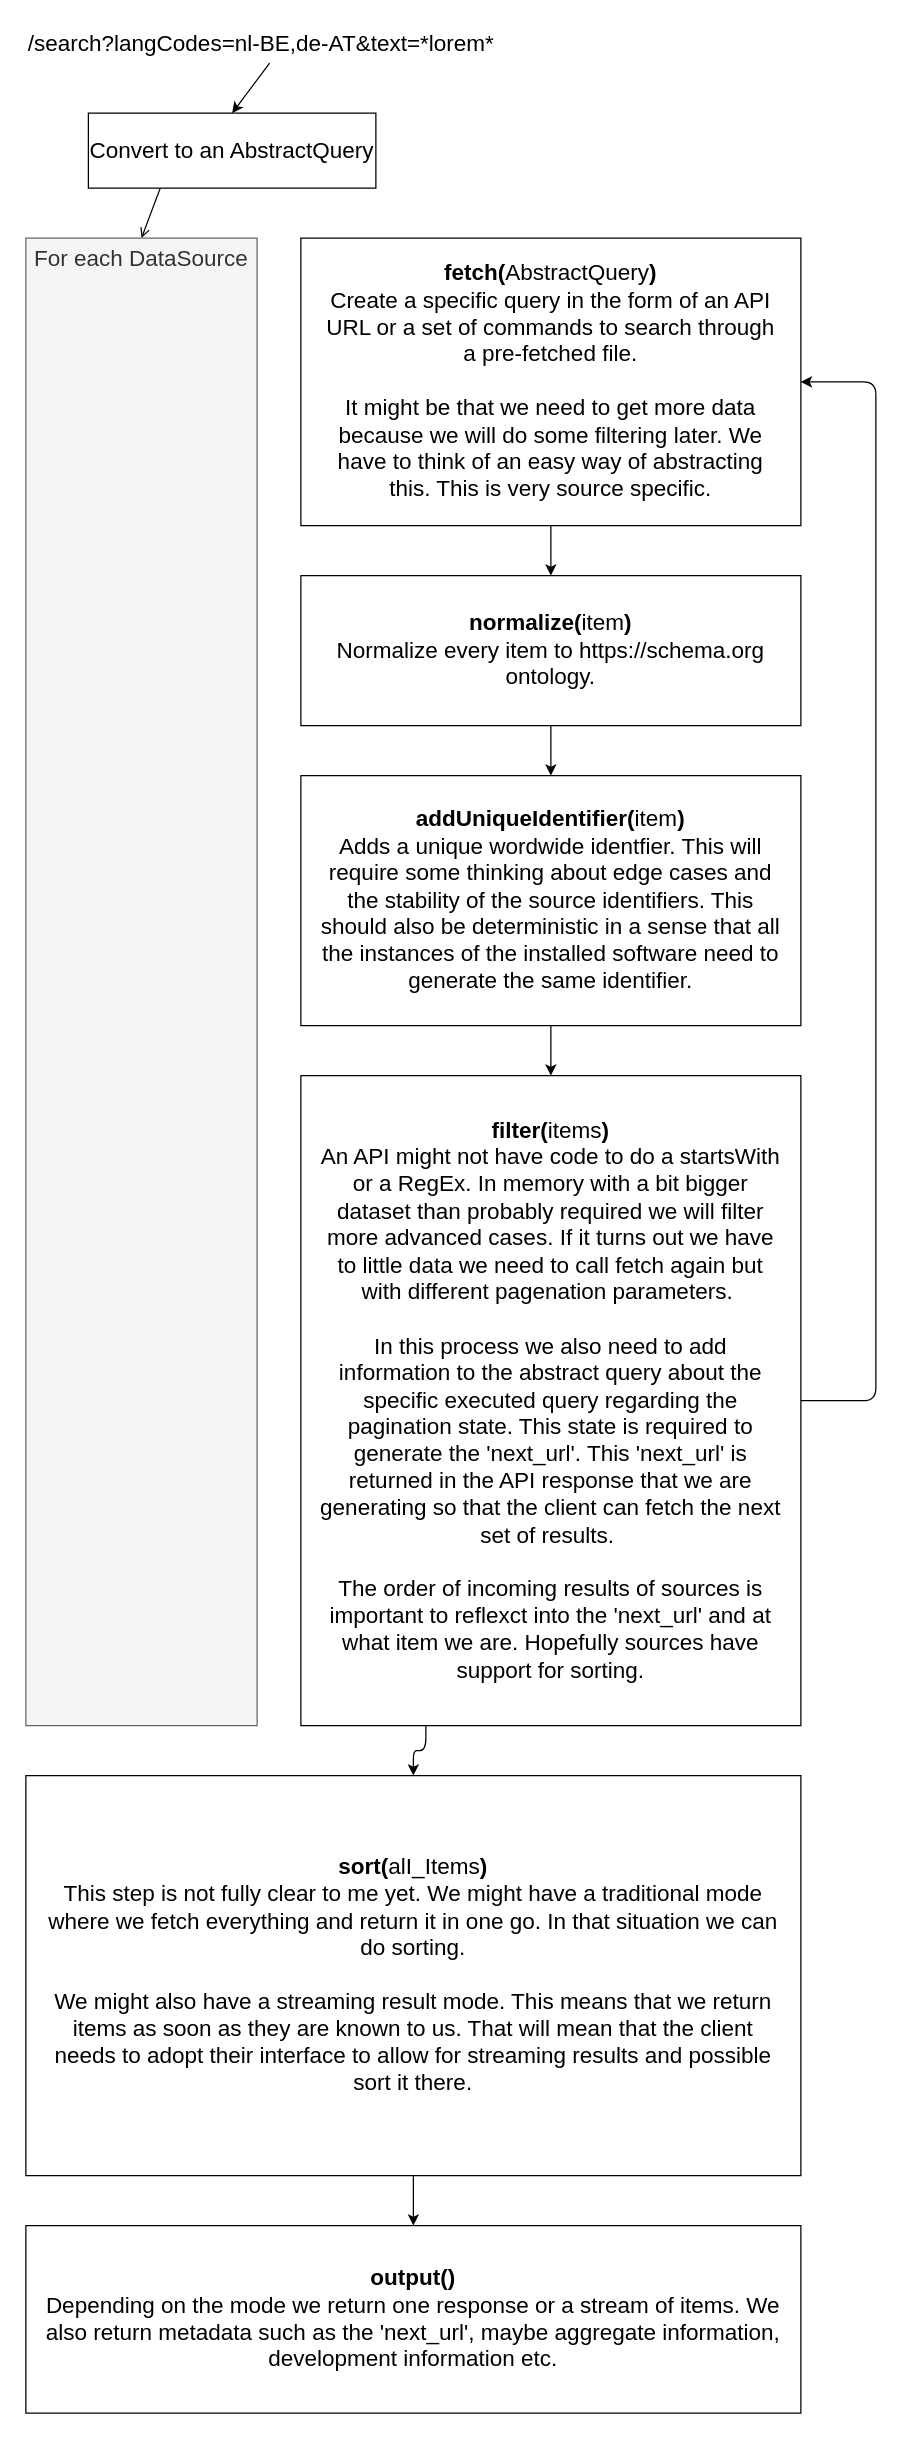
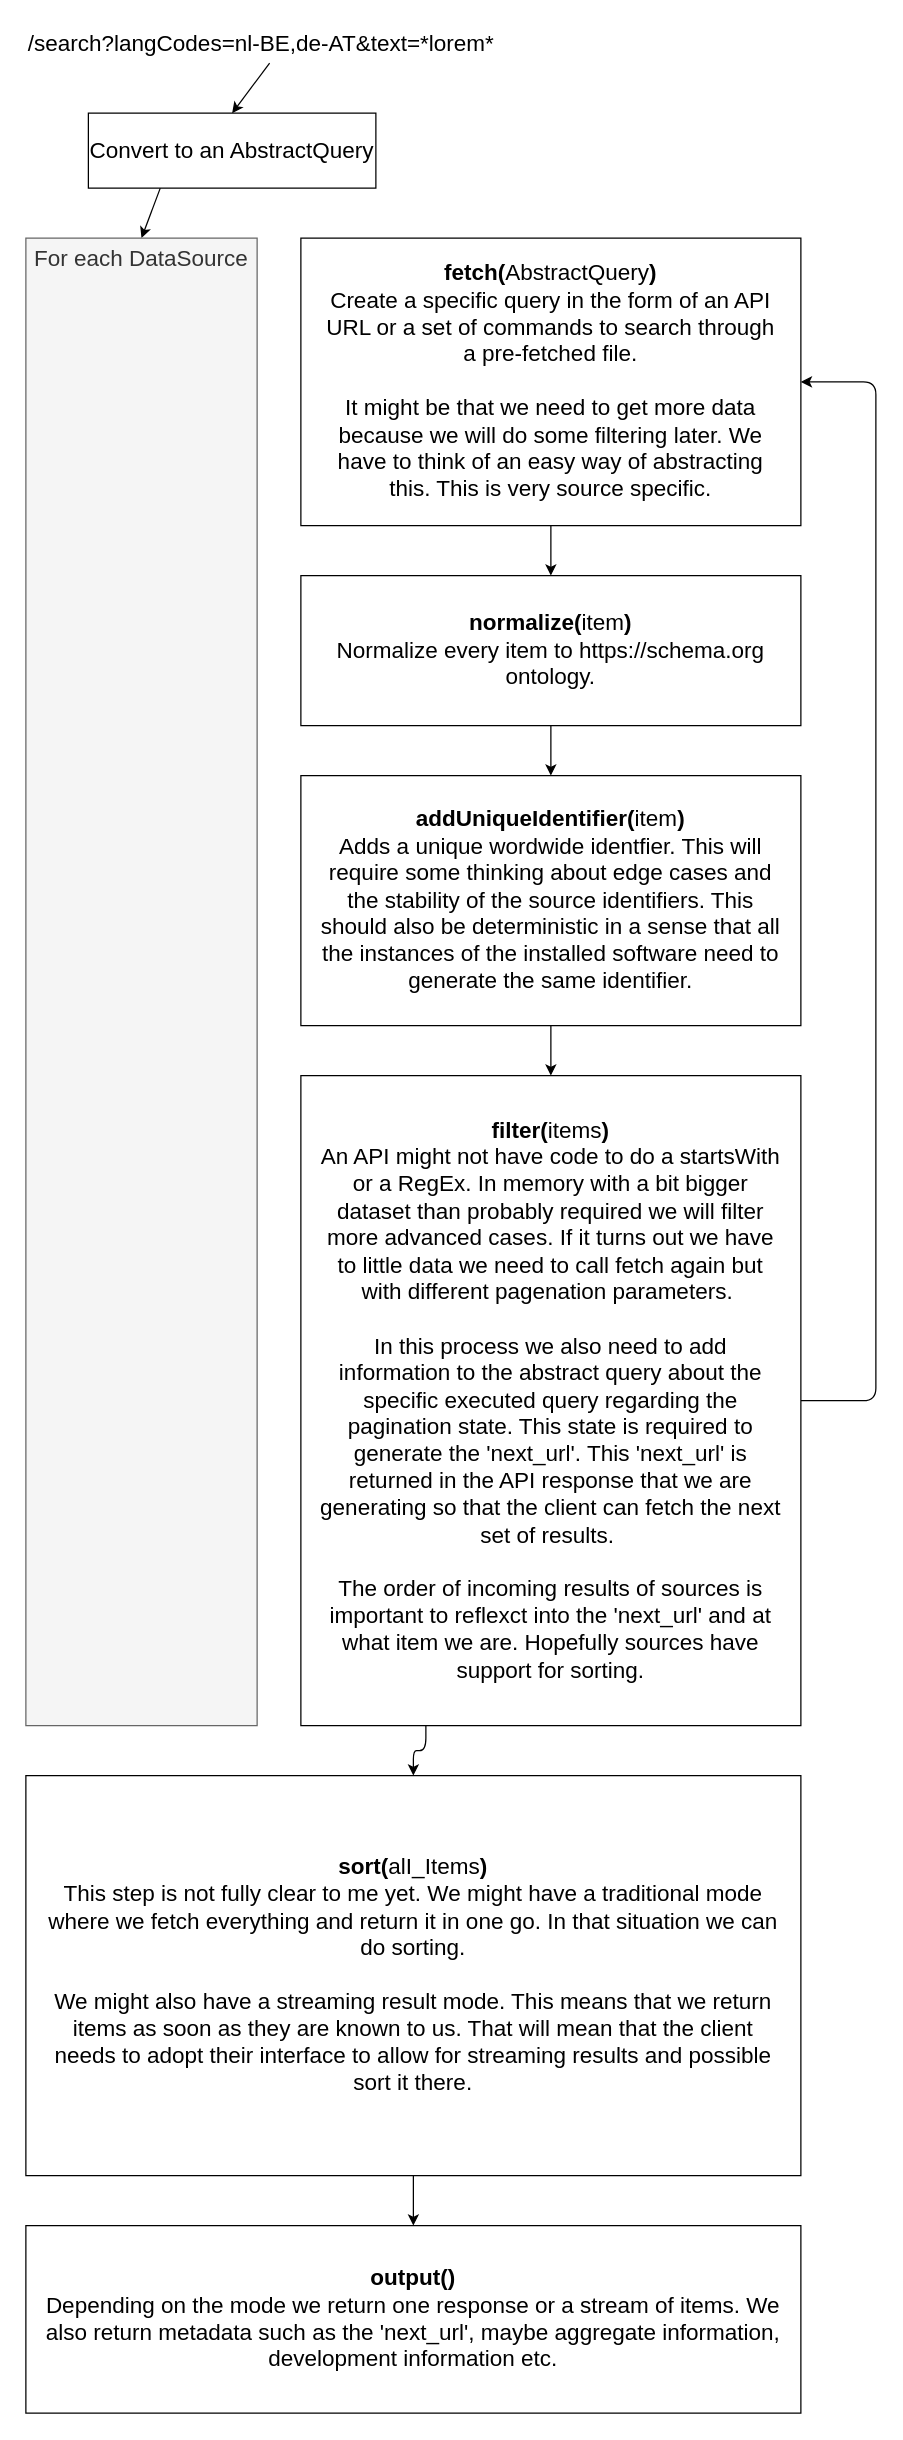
(144, 231) -> (145, 229)
